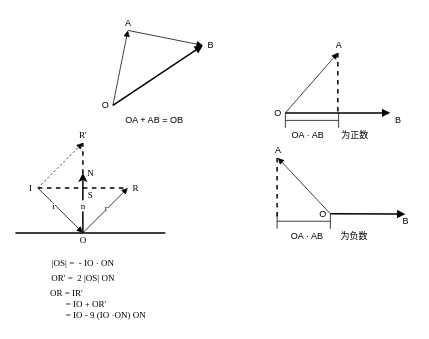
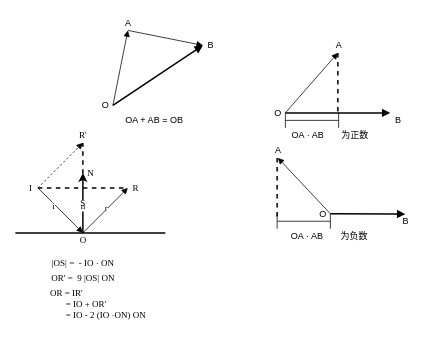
(90, 195) -> (83, 203)
(83, 278) -> (83, 278)
(98, 304) -> (98, 304)
